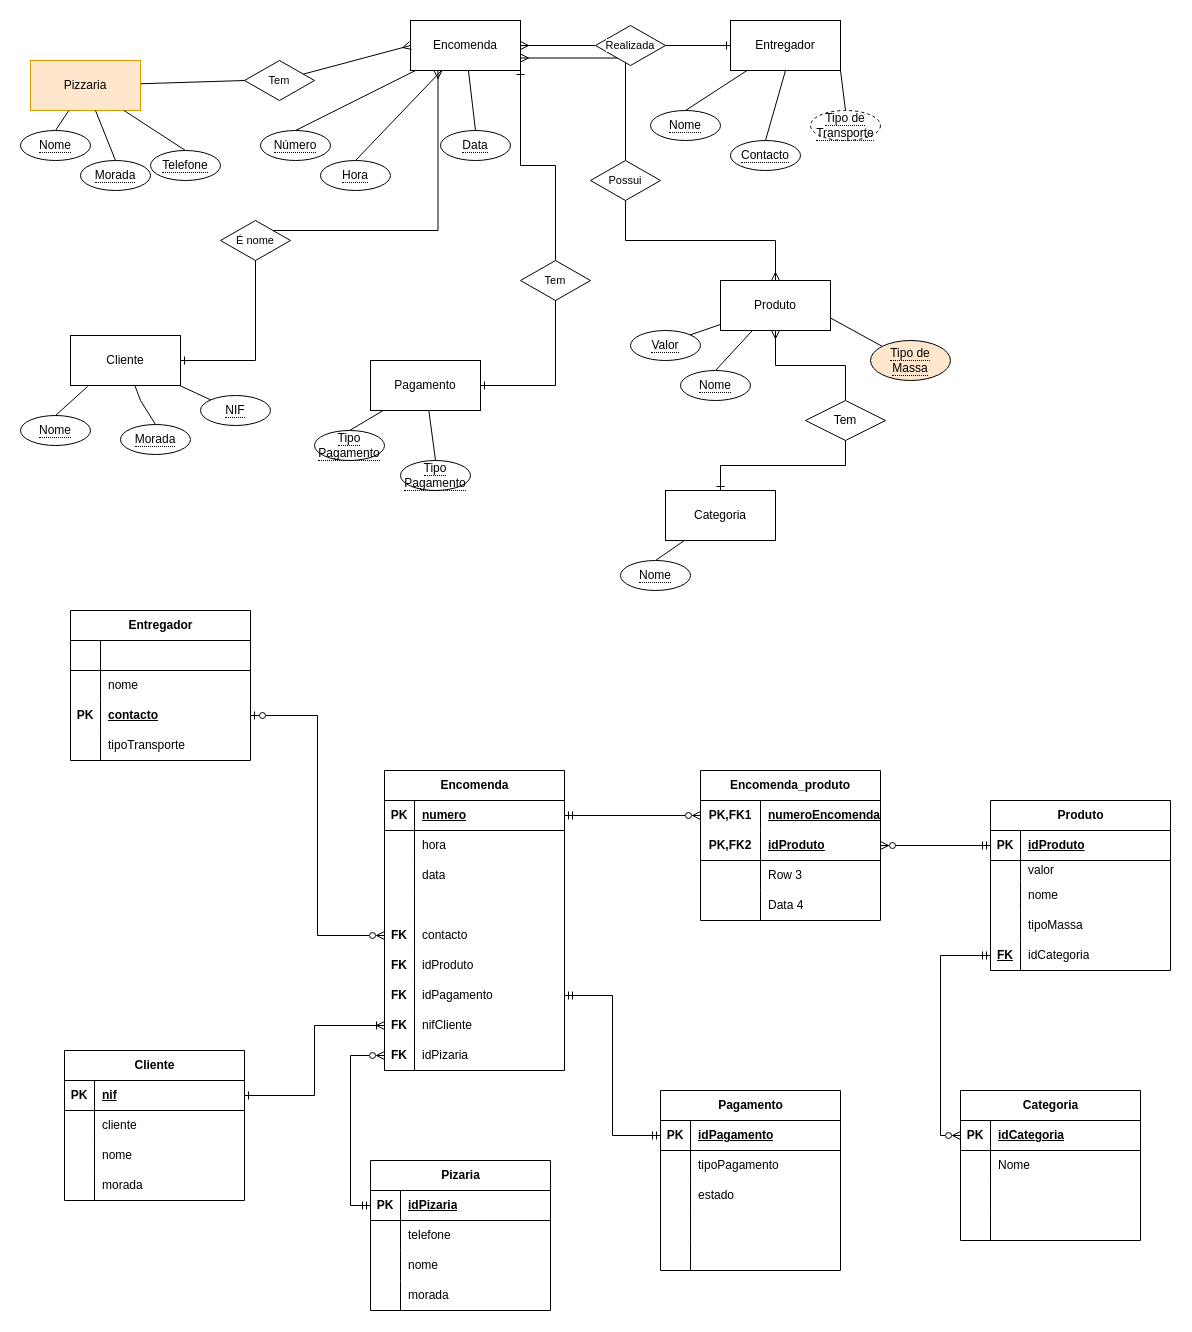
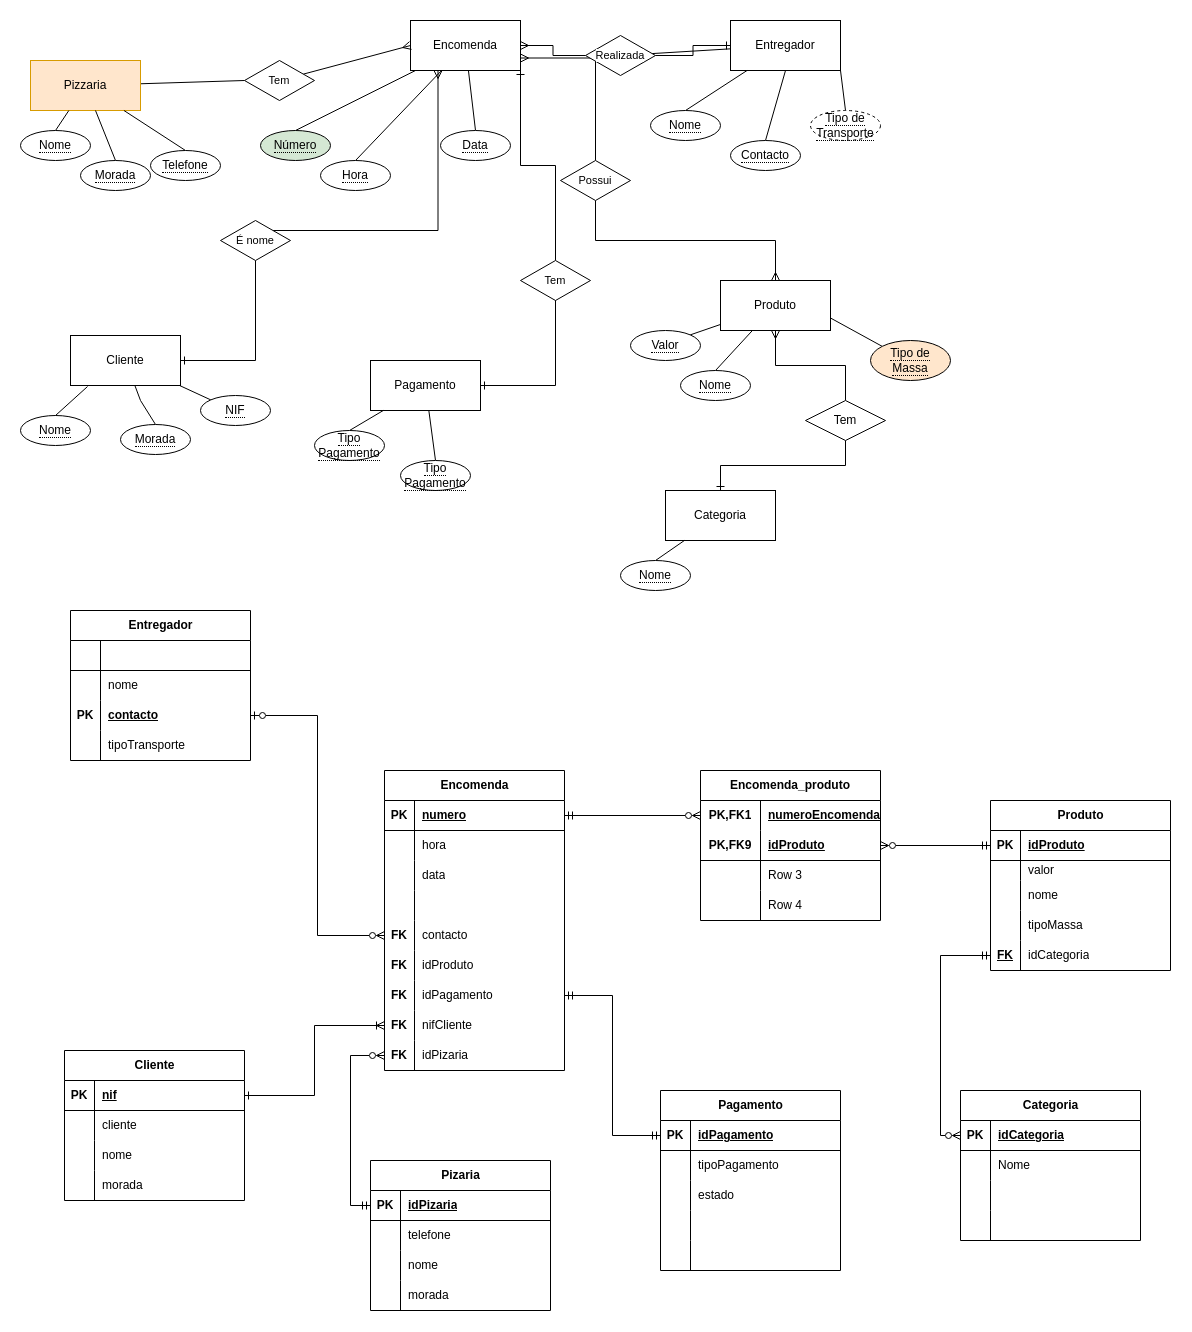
(631, 46) -> (621, 56)
(296, 146) -> (296, 146)
(626, 181) -> (596, 181)
(731, 846) -> (731, 846)
(787, 906) -> (784, 906)
